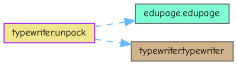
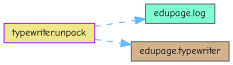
(182, 14) -> (180, 14)
(182, 51) -> (180, 51)
